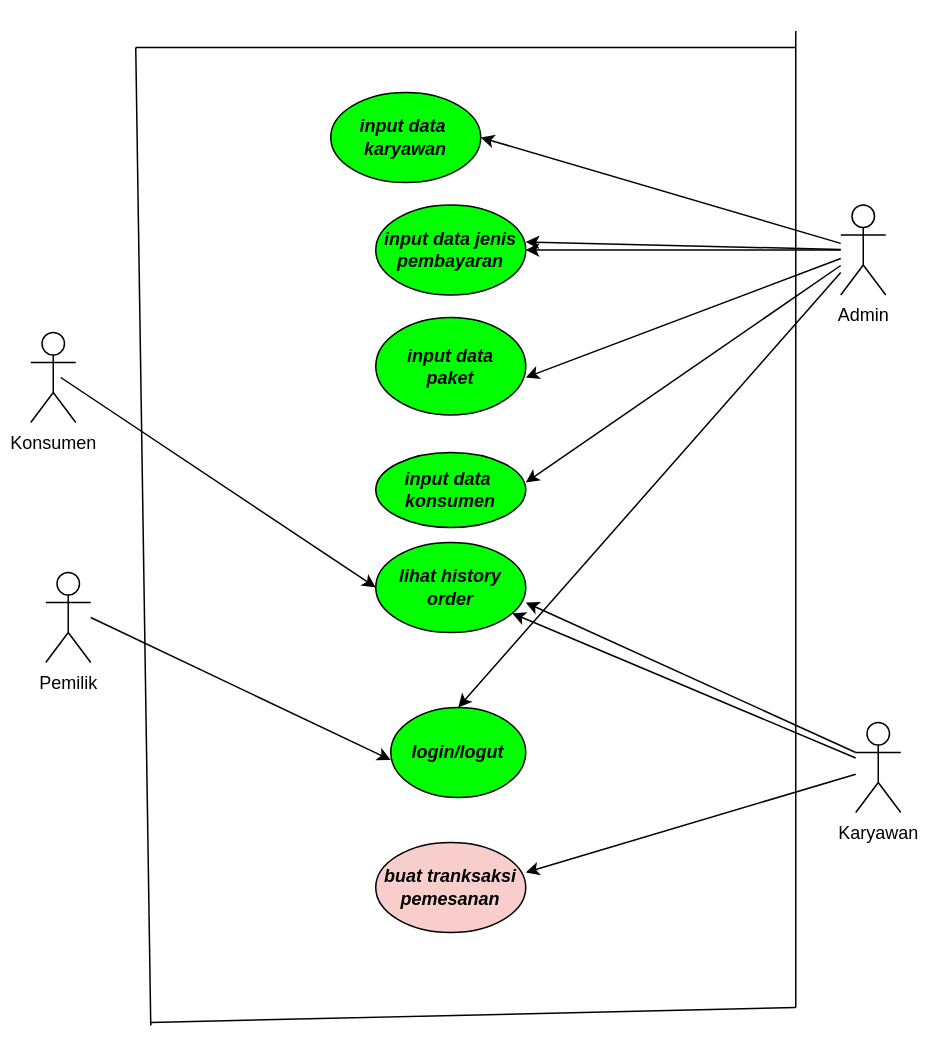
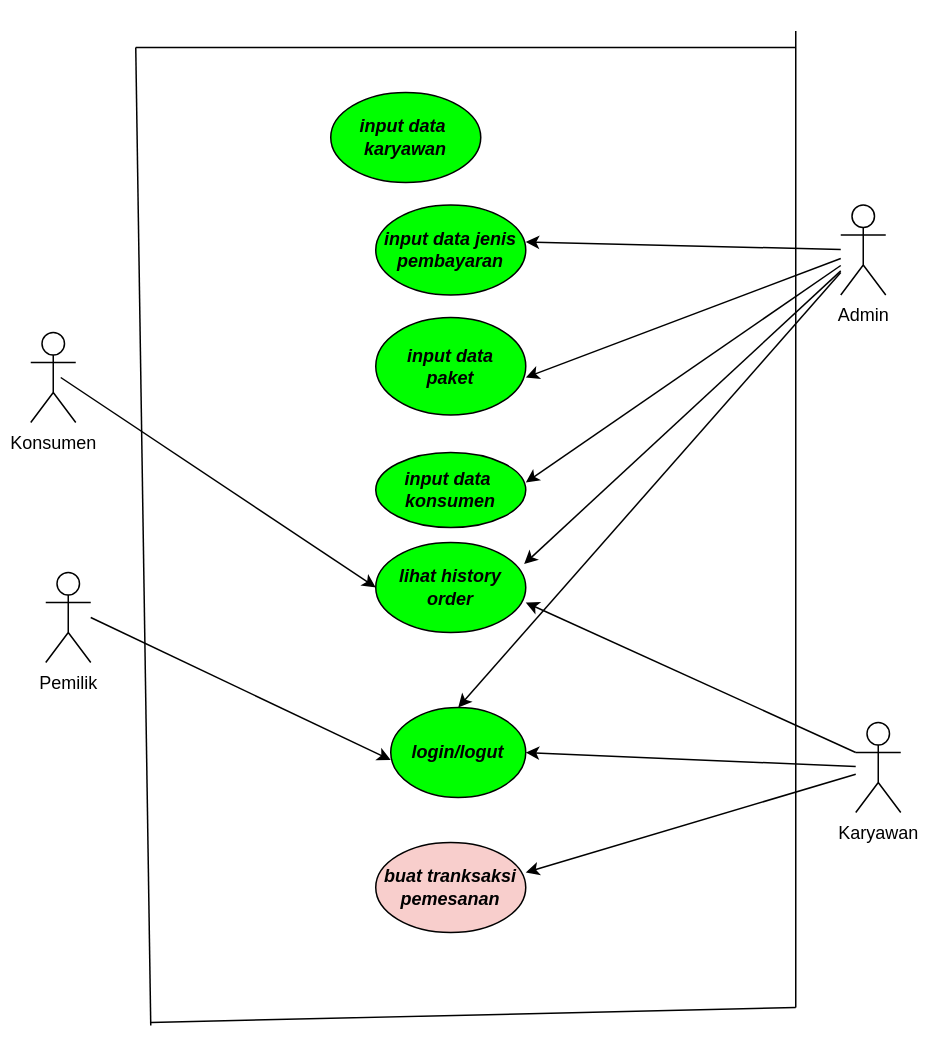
(666, 192) -> none
(689, 250) -> (682, 417)
(689, 687) -> (696, 759)
